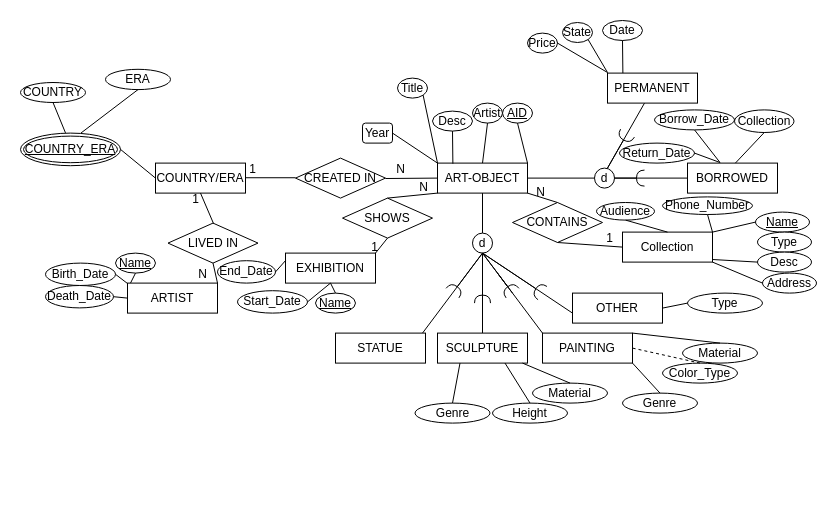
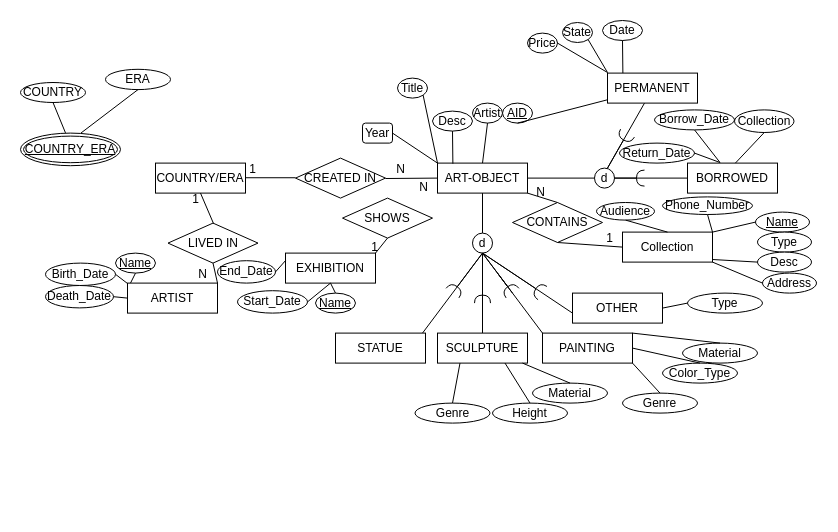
(522, 143) -> (563, 111)
(138, 163) -> none
(413, 196) -> none
(667, 356) -> (667, 356)
